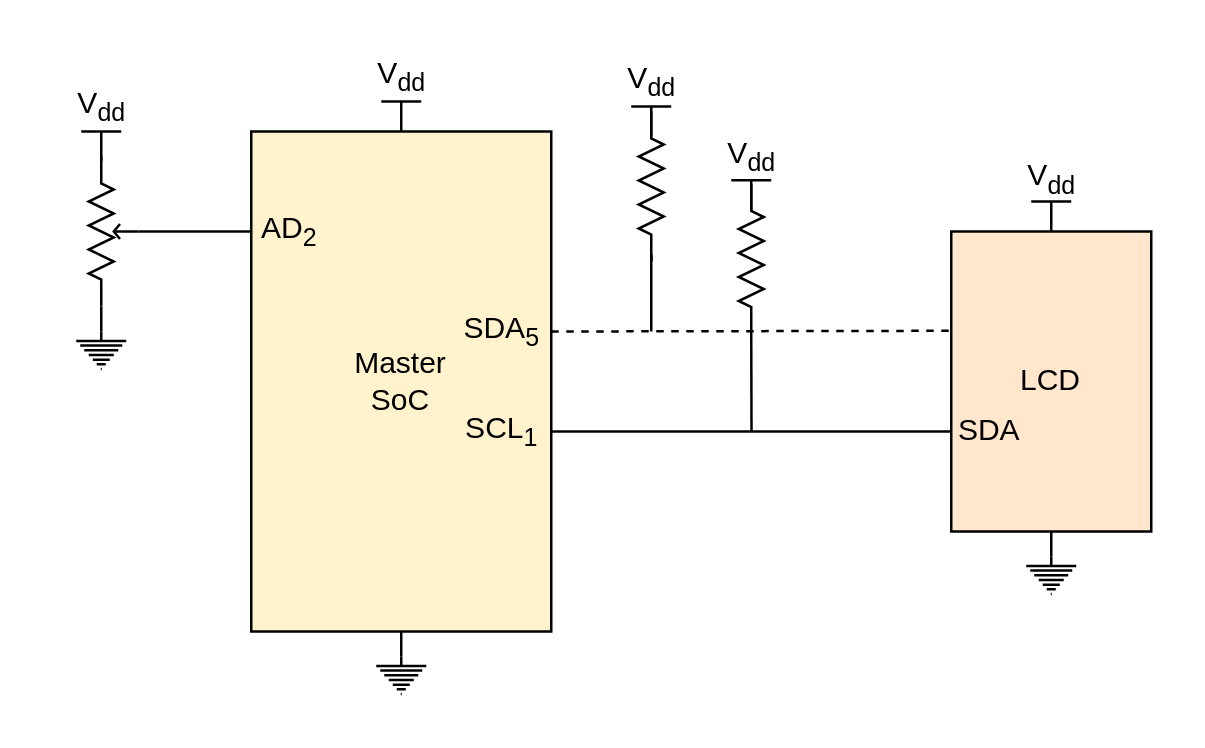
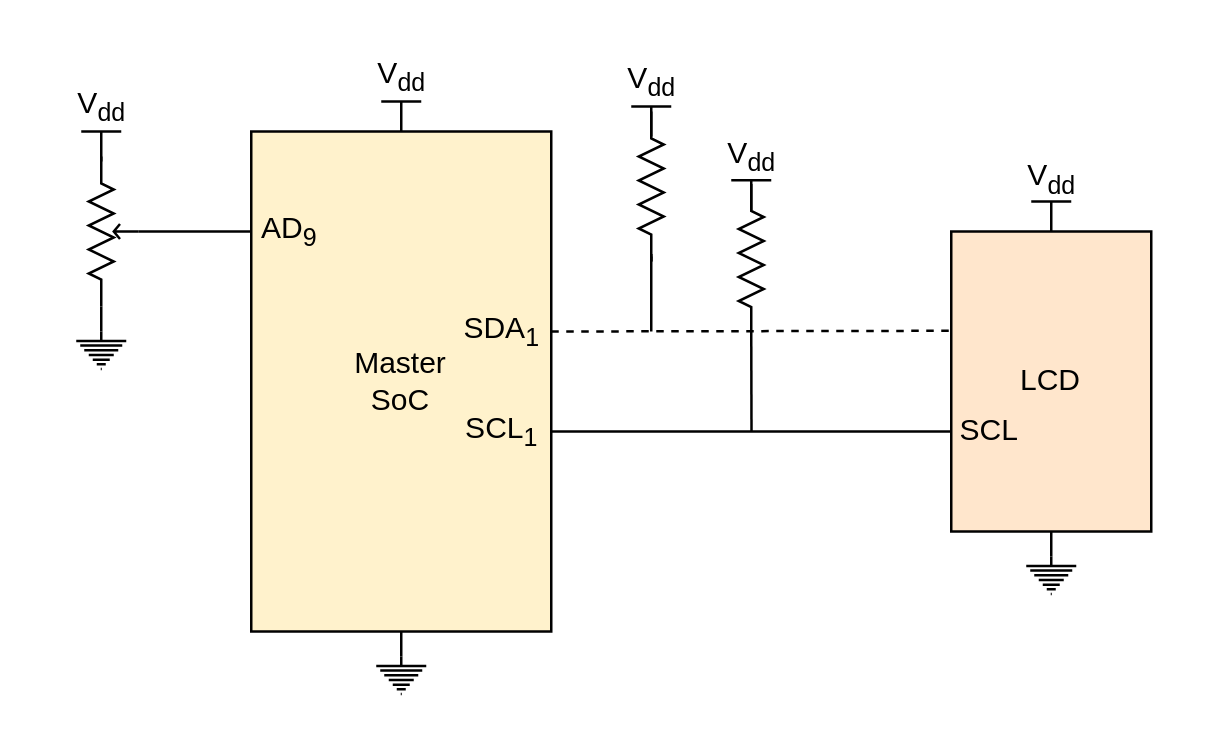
(290, 231) -> (290, 231)
(503, 331) -> (503, 331)
(990, 431) -> (990, 431)
